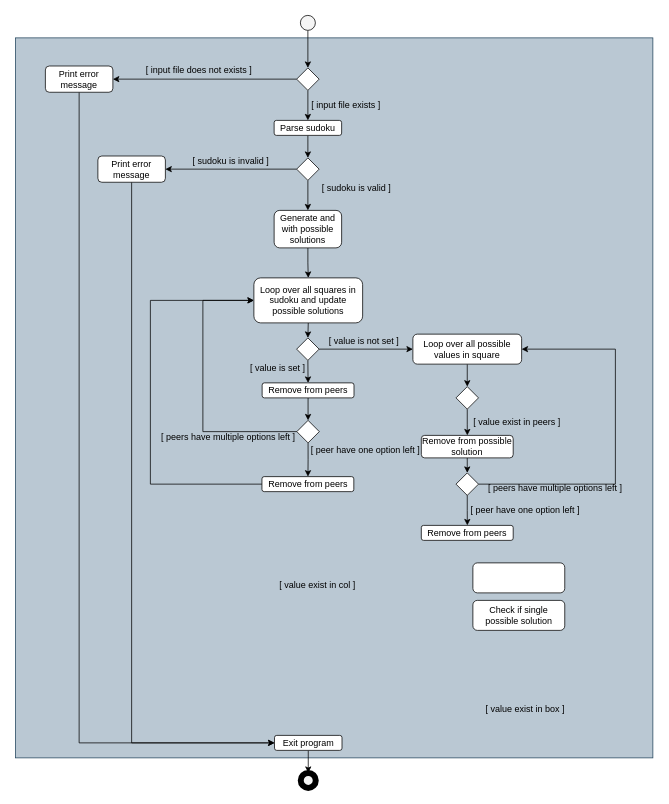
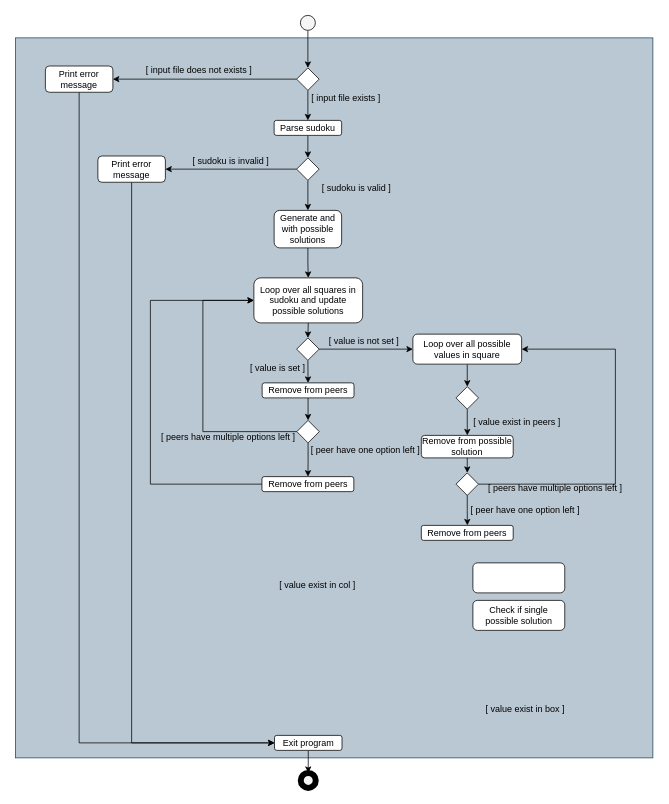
(346, 105) -> (346, 98)
